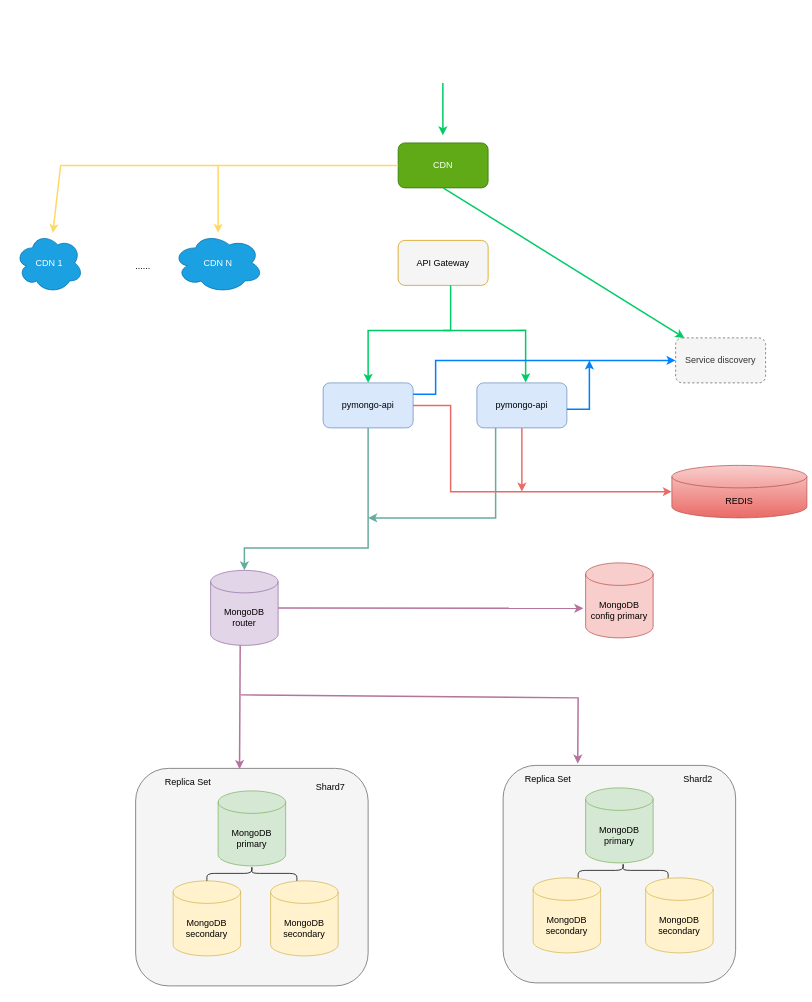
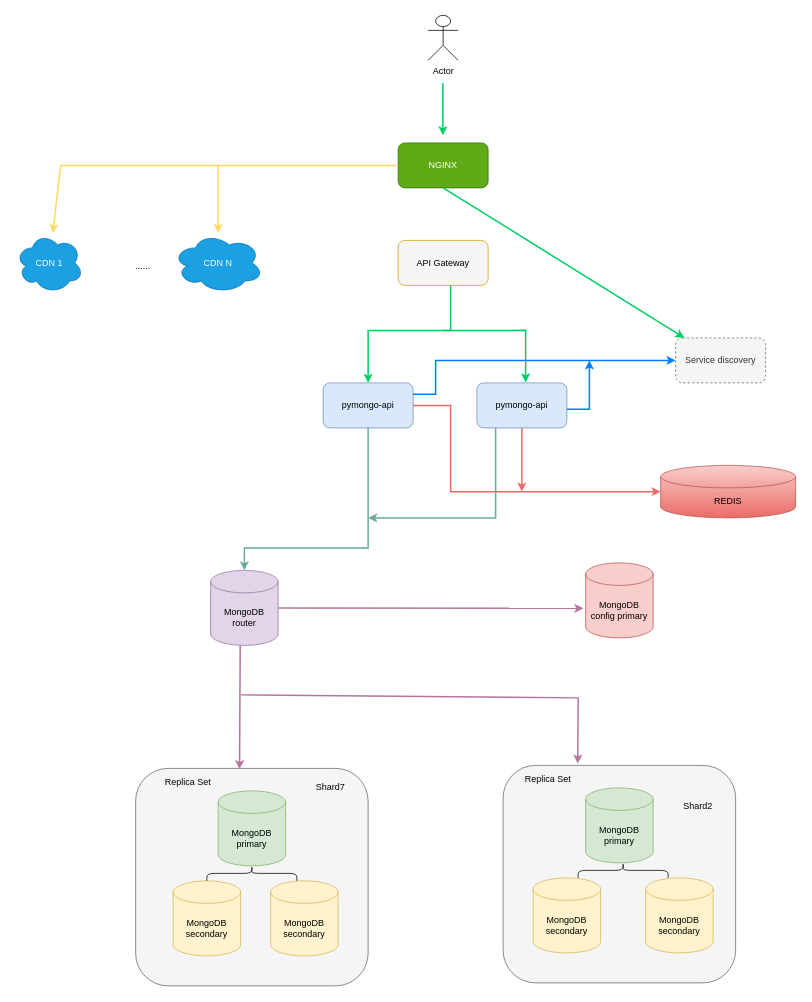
none -> (443, 38)
(443, 165) -> (443, 165)
(739, 492) -> (728, 492)
(698, 780) -> (698, 806)
